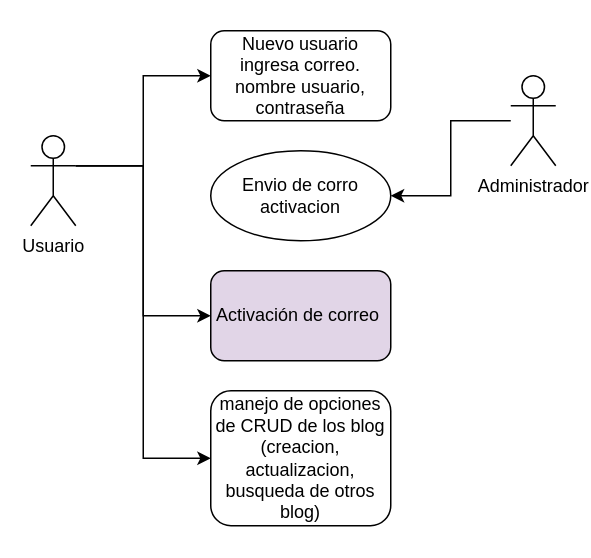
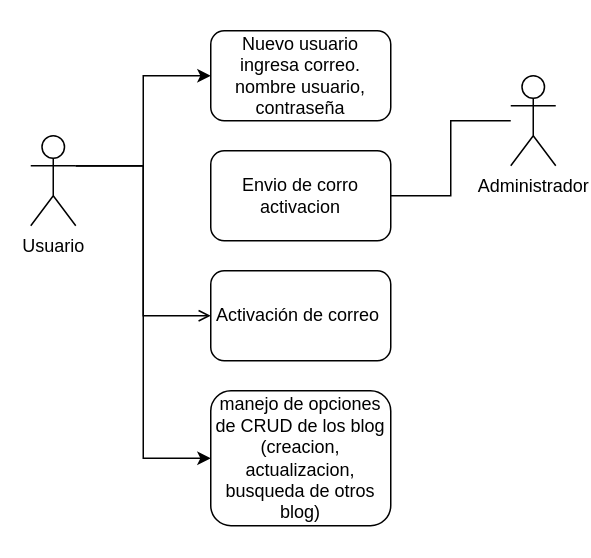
(301, 196) -> (301, 196)
(402, 196) -> (397, 196)
(199, 316) -> (201, 316)
(301, 316) -> (301, 316)
